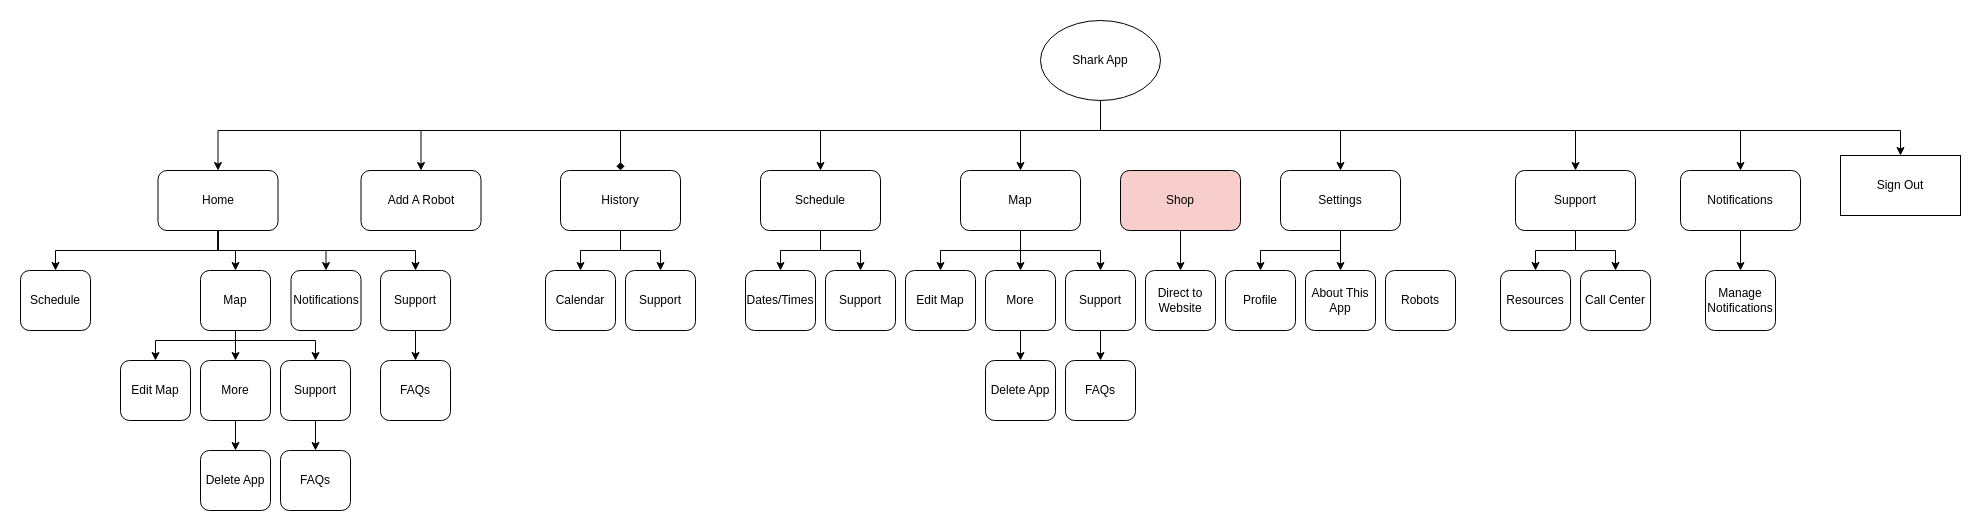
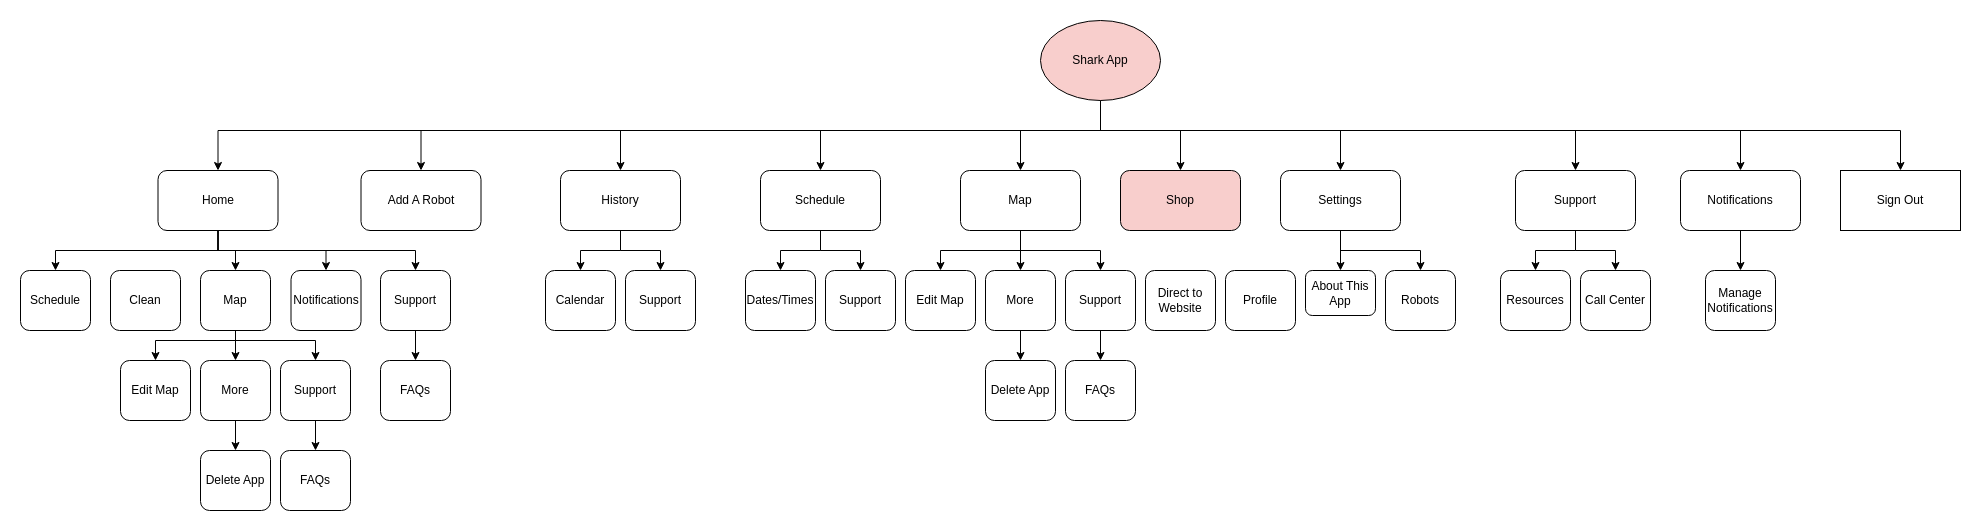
(1101, 61) -> (1101, 61)
none -> (1181, 148)
(621, 162) -> (621, 162)
(1901, 186) -> (1901, 201)
(1181, 247) -> none
(1294, 251) -> none
none -> (1388, 251)
none -> (146, 301)
(1341, 301) -> (1341, 293)
